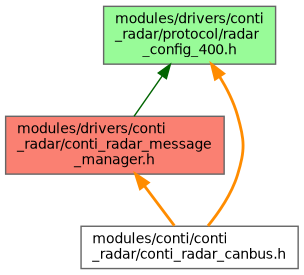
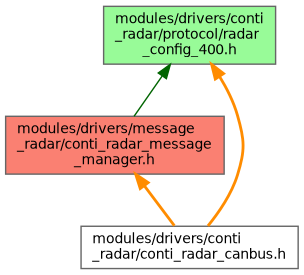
(115, 145) -> (115, 145)
(190, 247) -> (190, 247)
